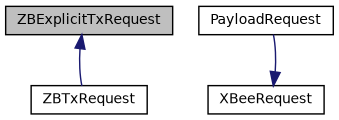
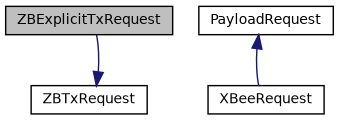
(275, 53) -> (257, 67)
(80, 67) -> (99, 53)
